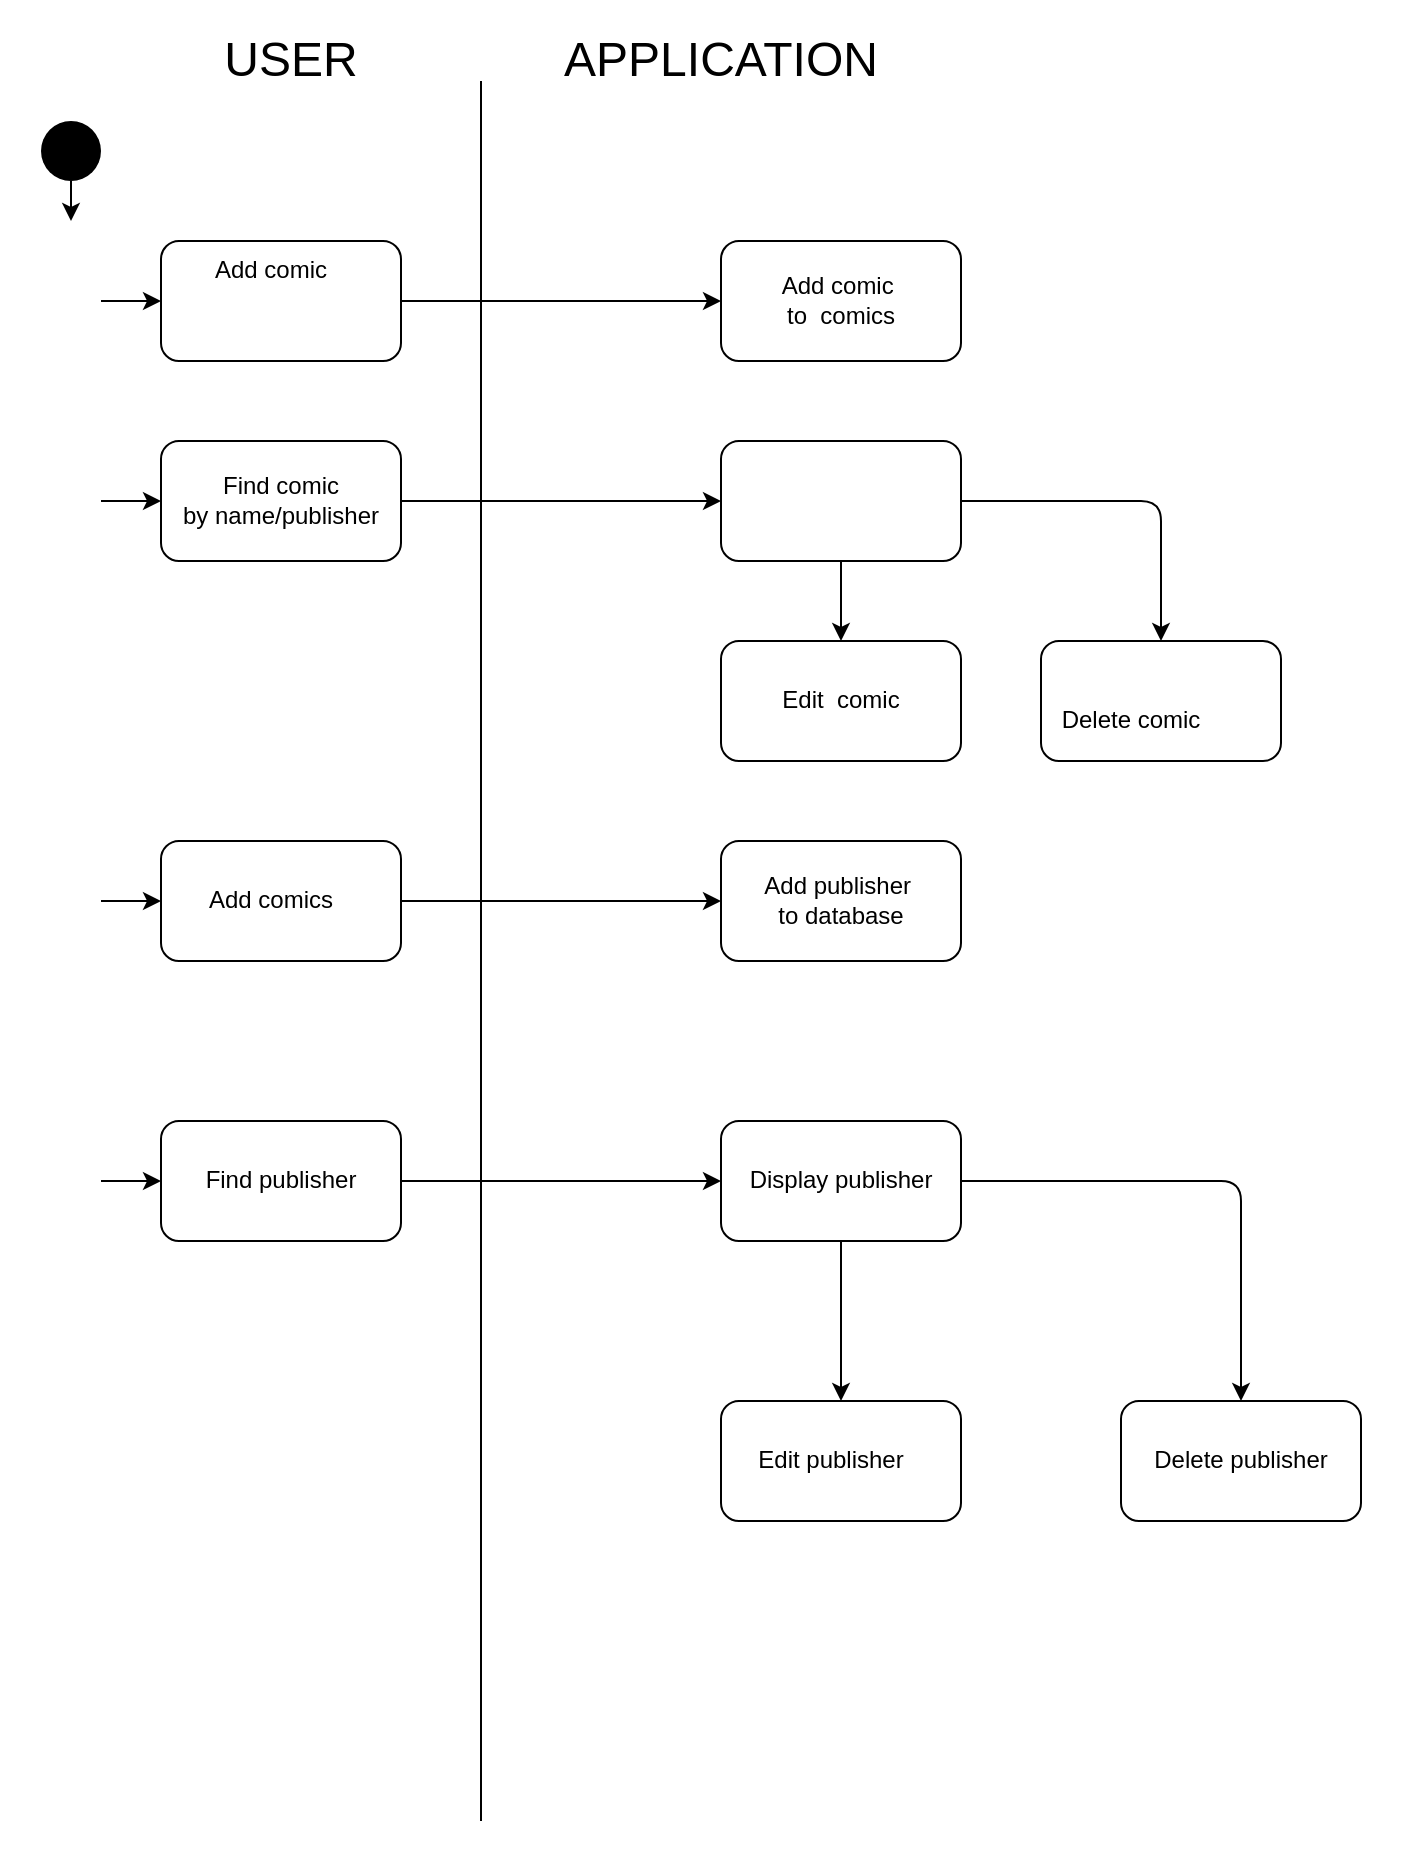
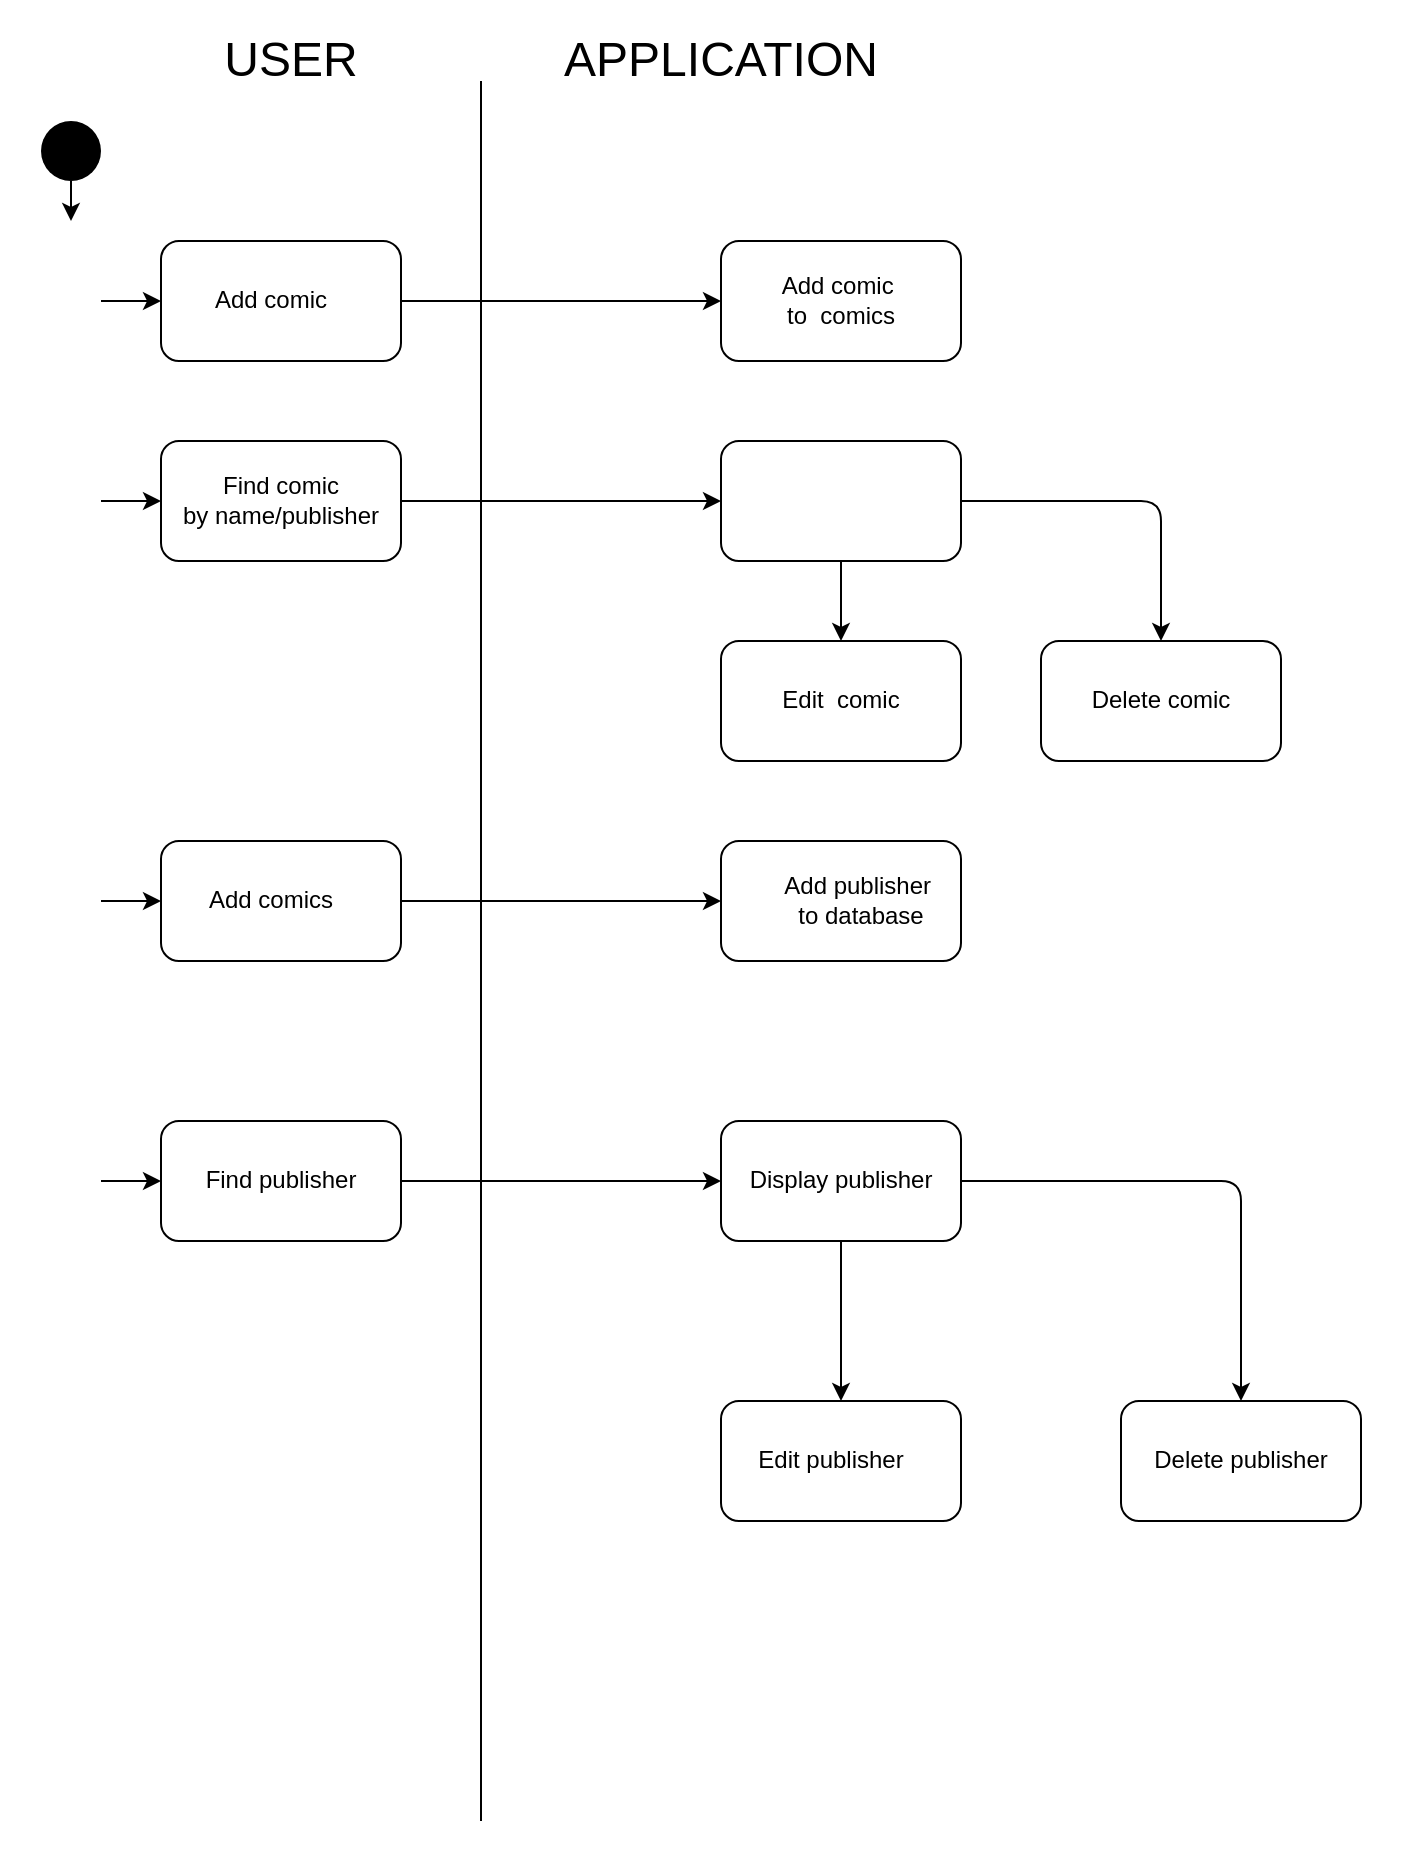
(271, 271) -> (271, 301)
(1131, 721) -> (1161, 701)
(841, 901) -> (861, 901)
